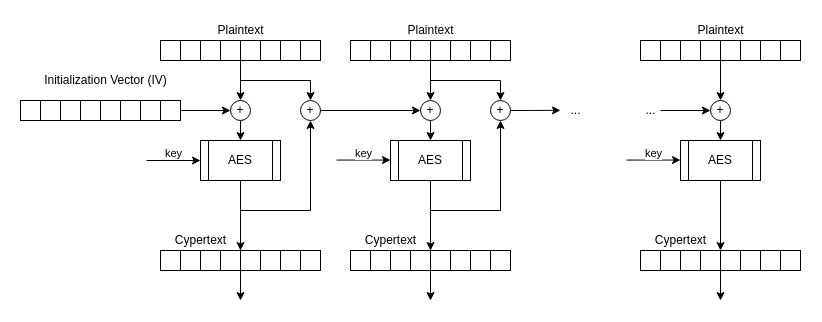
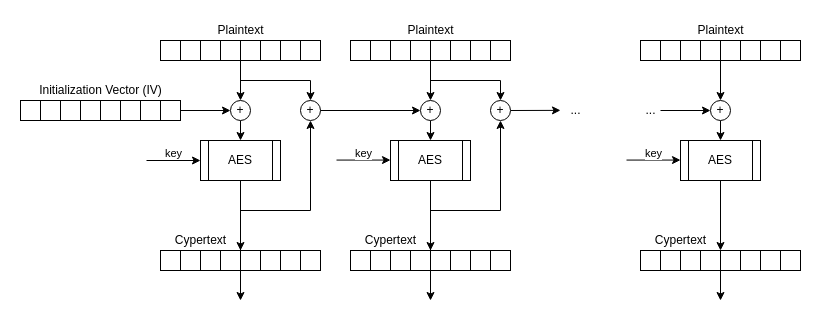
(106, 81) -> (101, 91)
